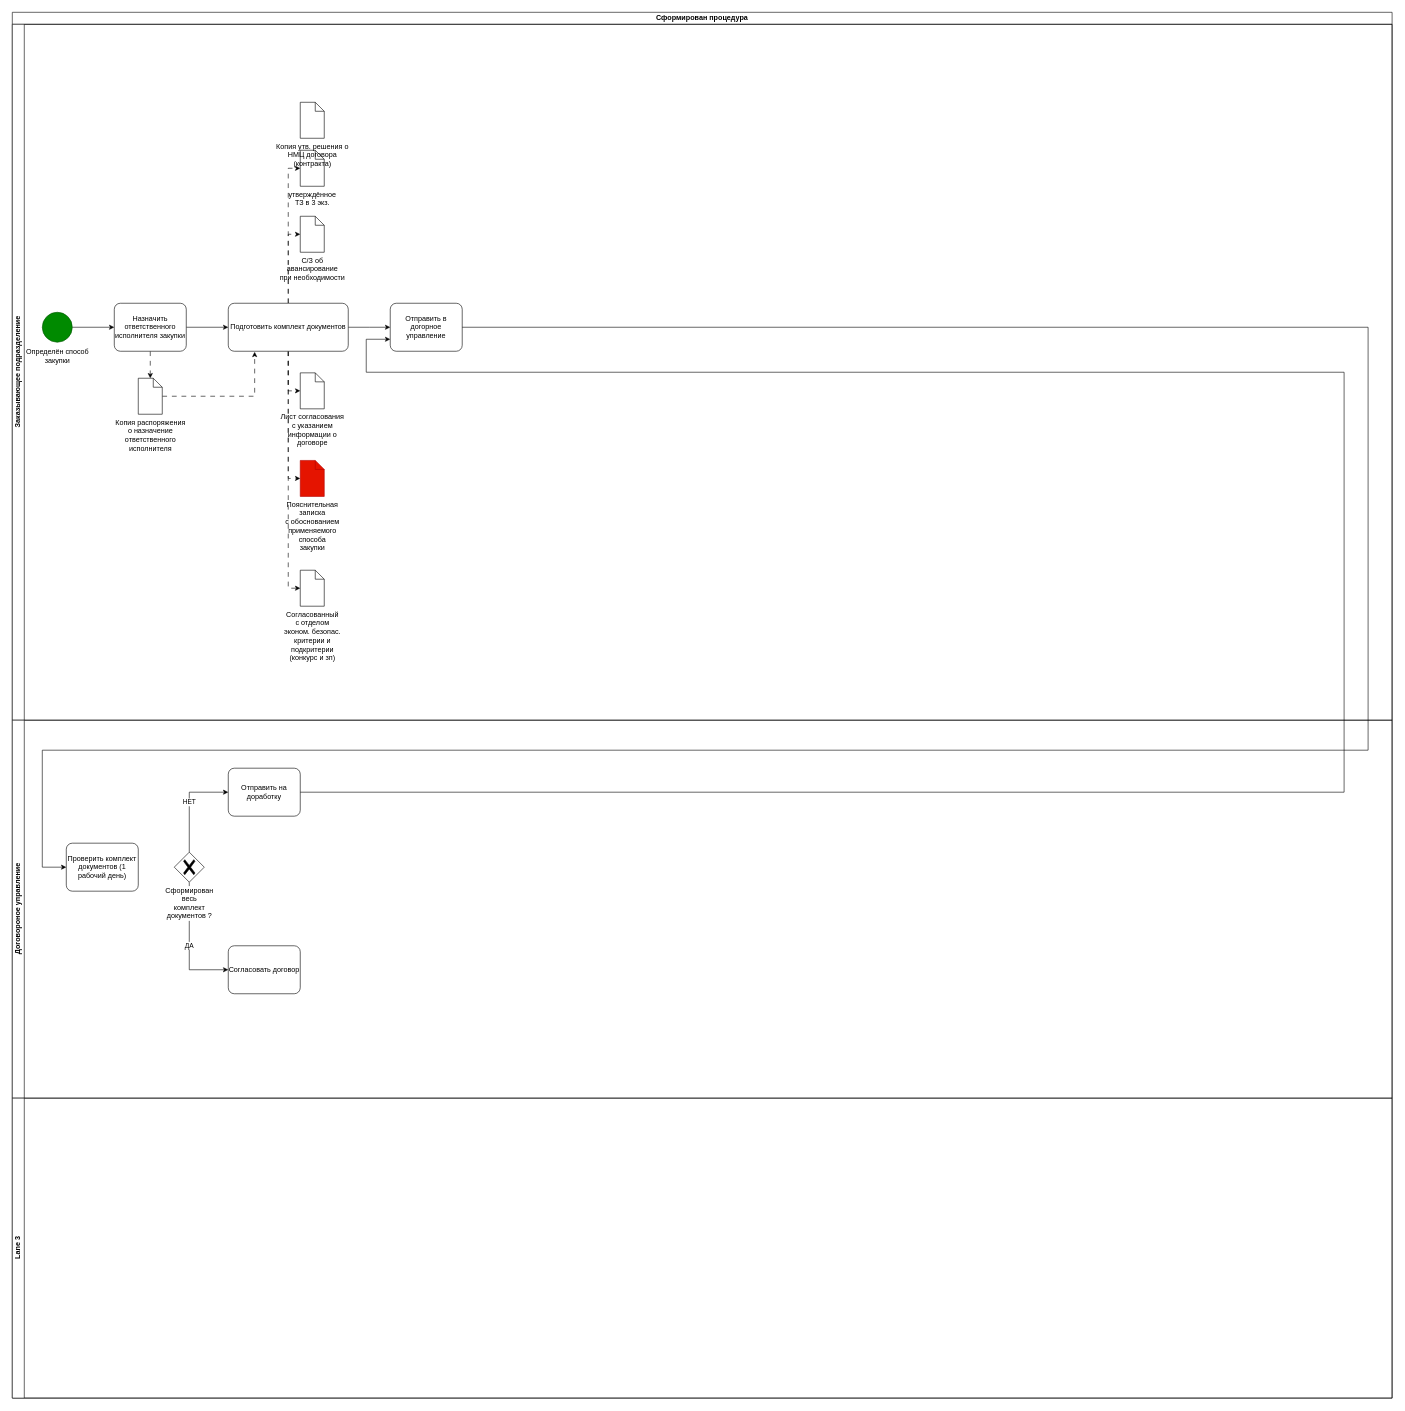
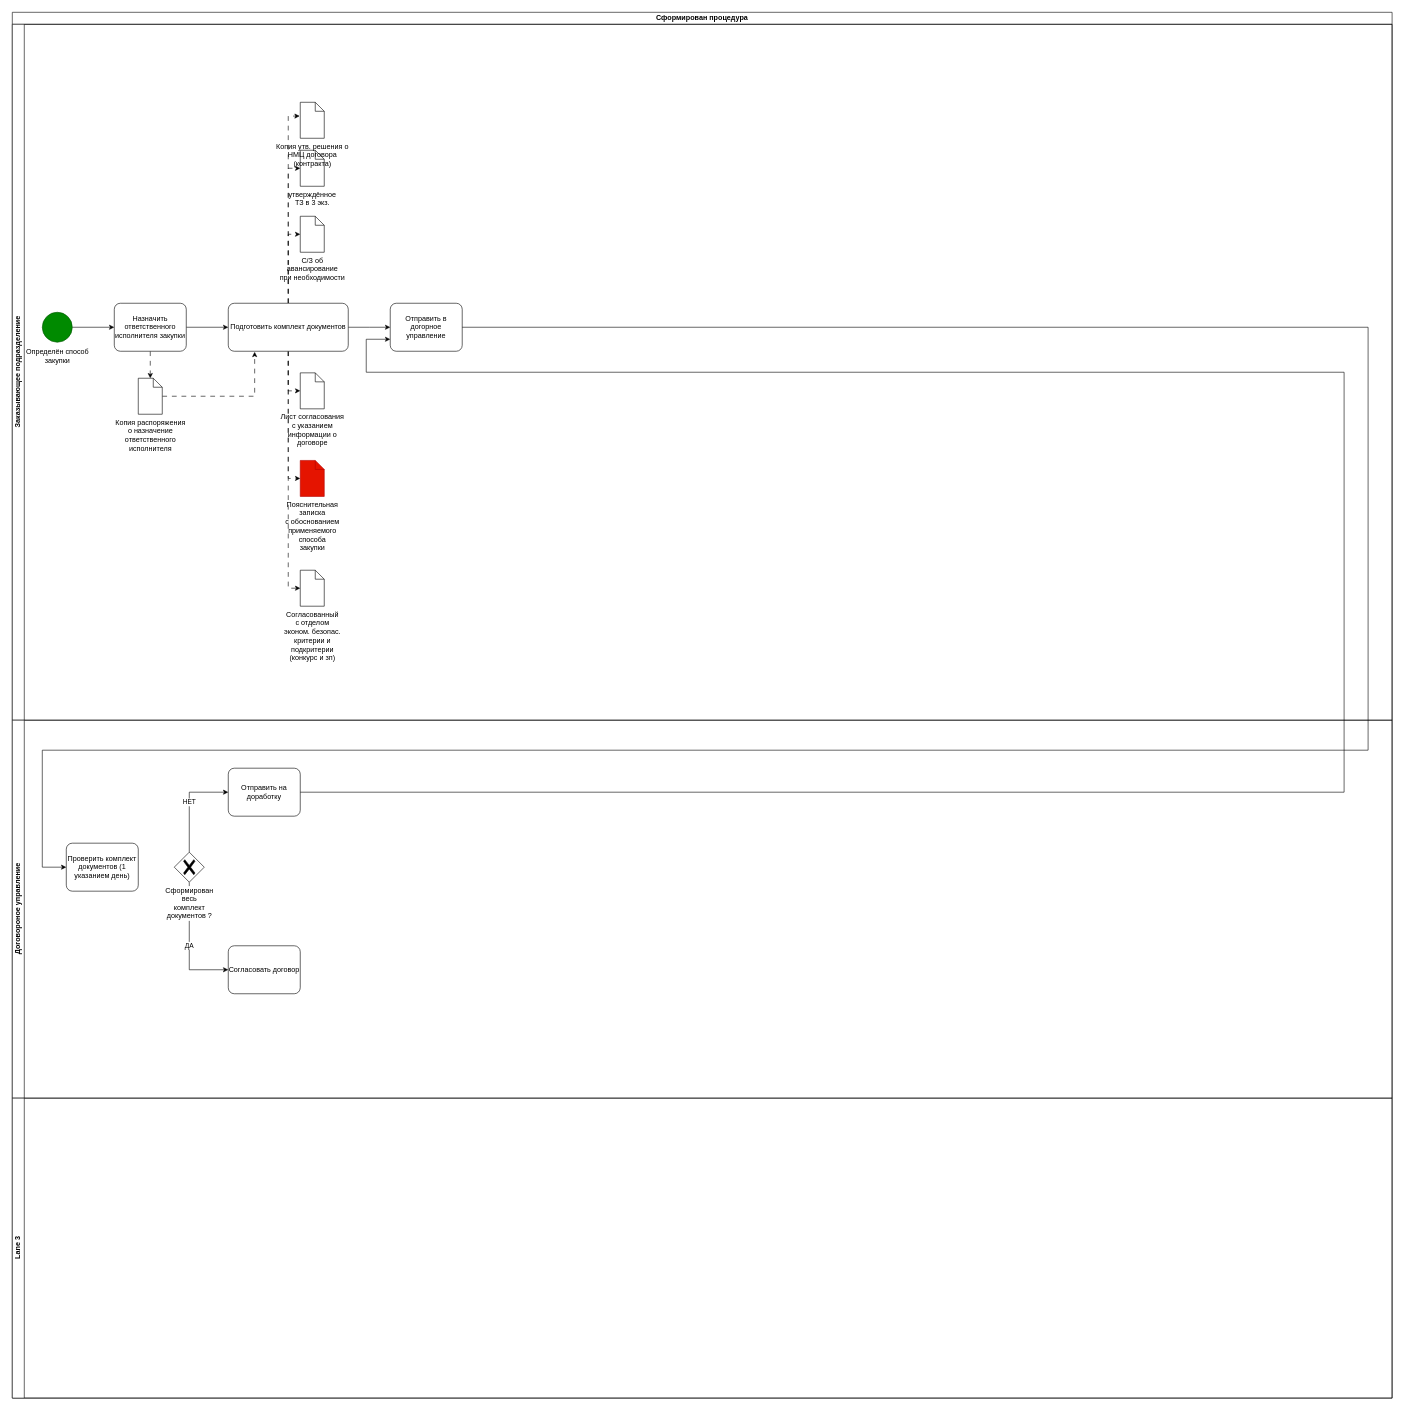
none -> (294, 116)
(102, 867) -> (102, 867)
